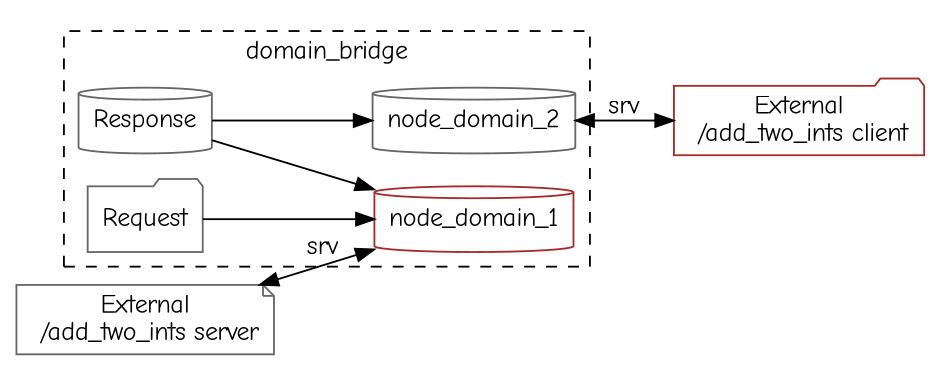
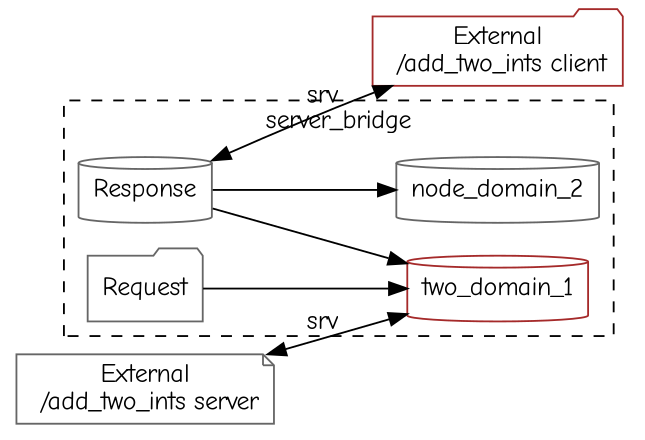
(327, 52) -> (339, 121)
(625, 121) -> (301, 122)
(474, 219) -> (498, 289)
